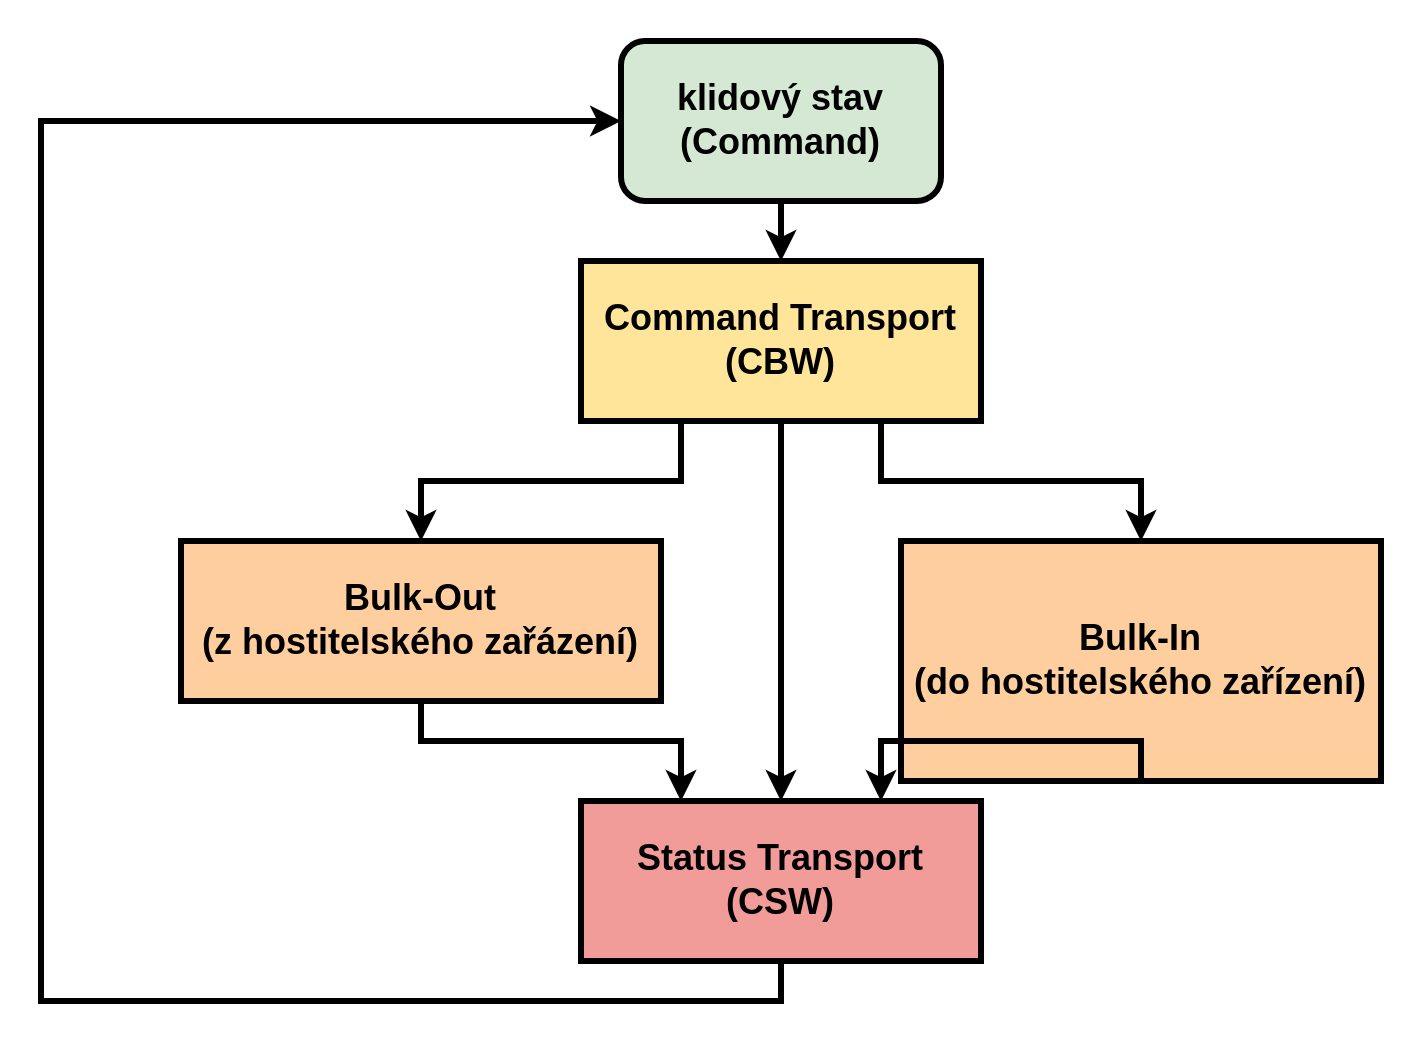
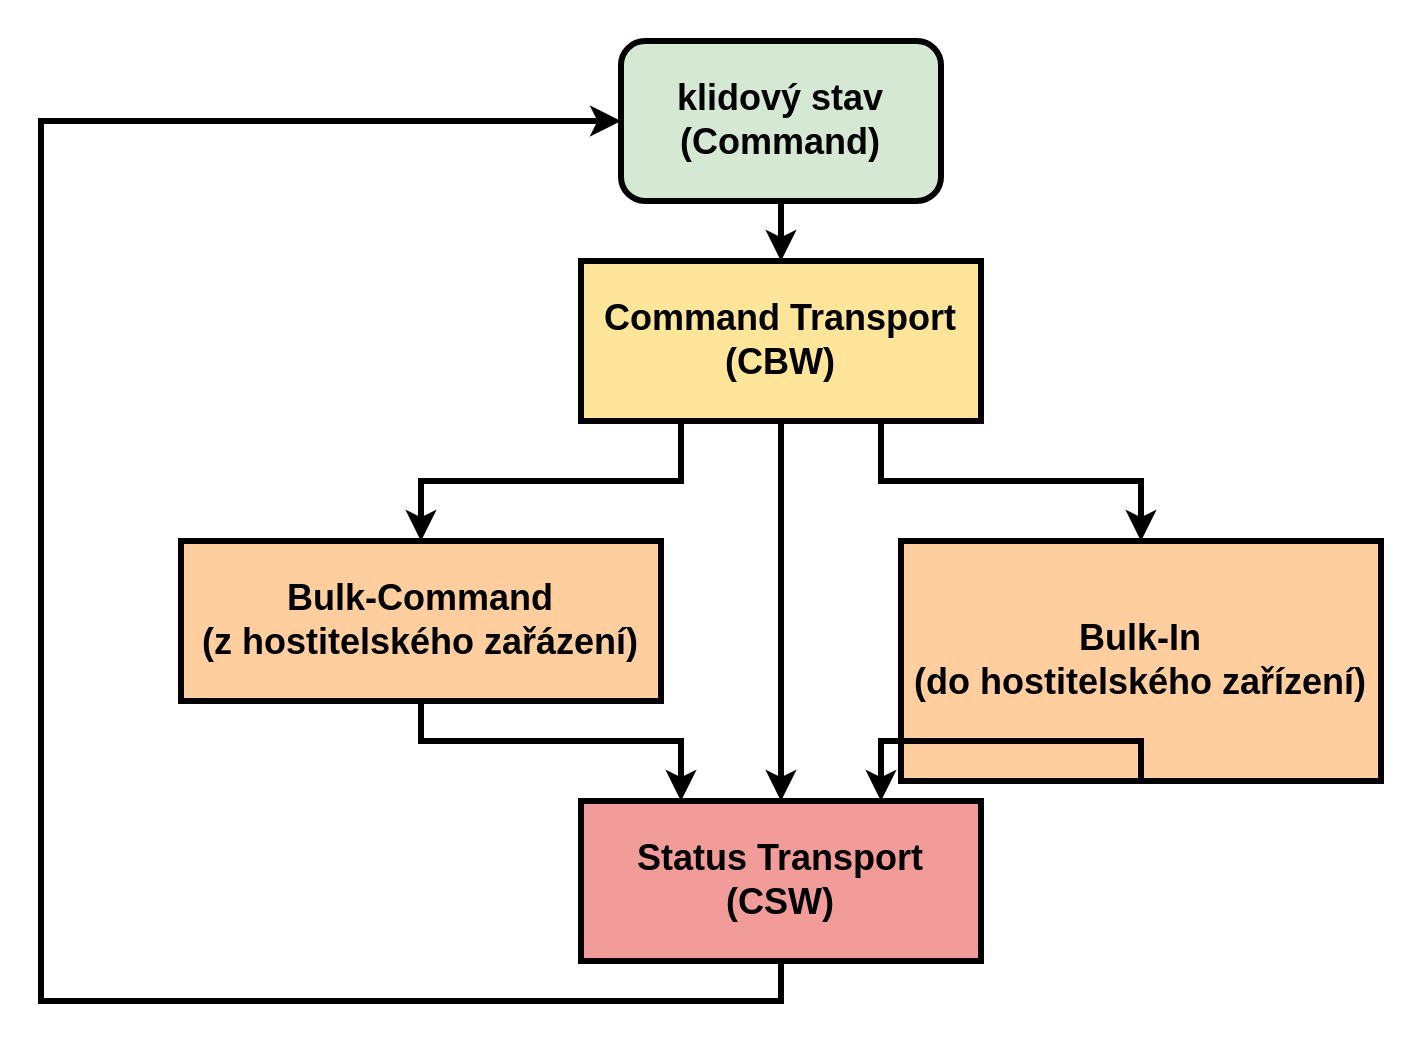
(421, 621) -> (421, 621)
